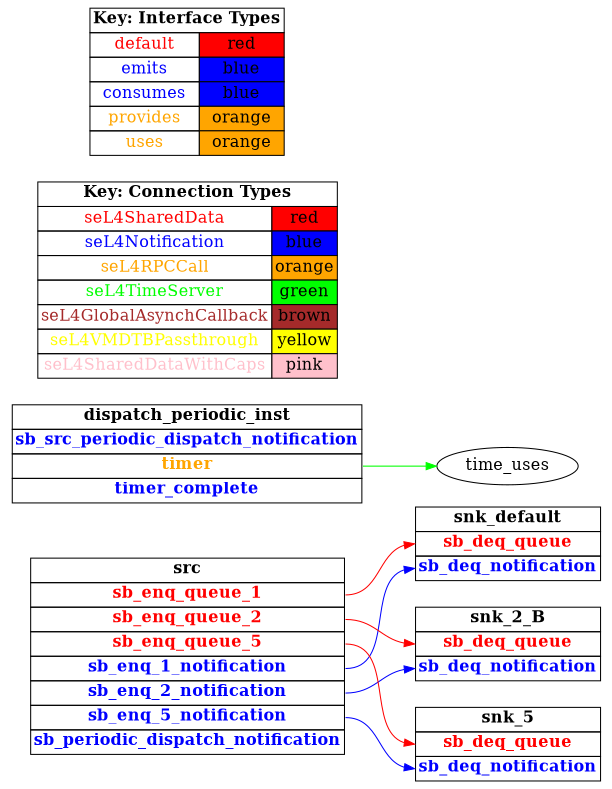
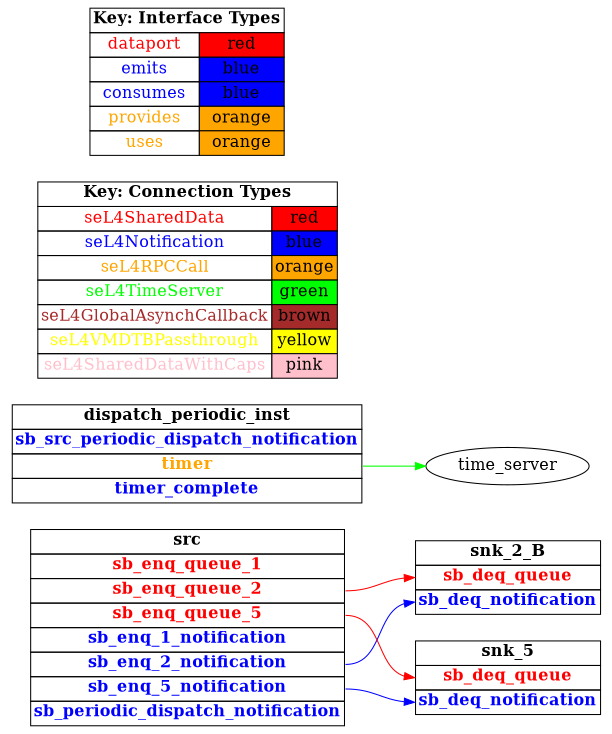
(145, 44) -> (145, 44)
(508, 466) -> (508, 466)
(508, 544) -> none
